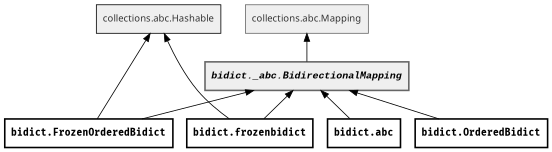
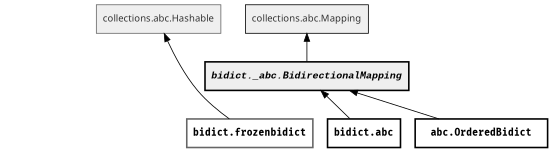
(159, 19) -> (159, 19)
(307, 19) -> (307, 19)
(307, 76) -> (307, 76)
(276, 107) -> none
(89, 133) -> none
(250, 133) -> (250, 133)
(481, 133) -> (481, 133)
